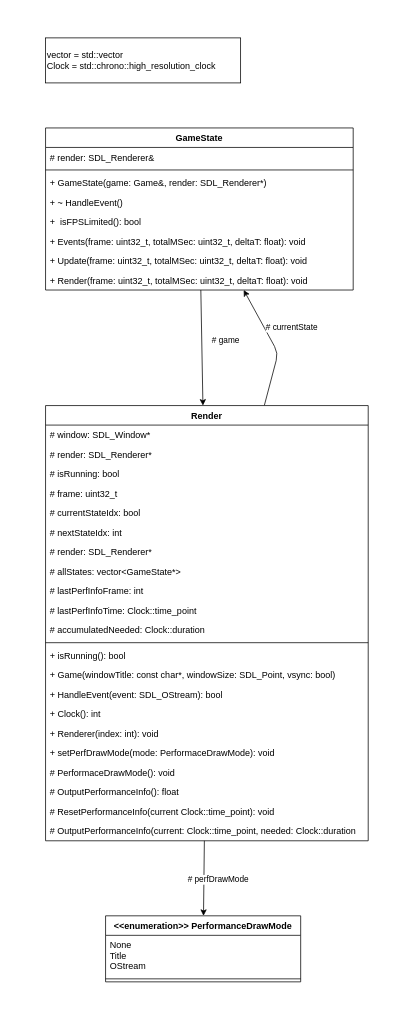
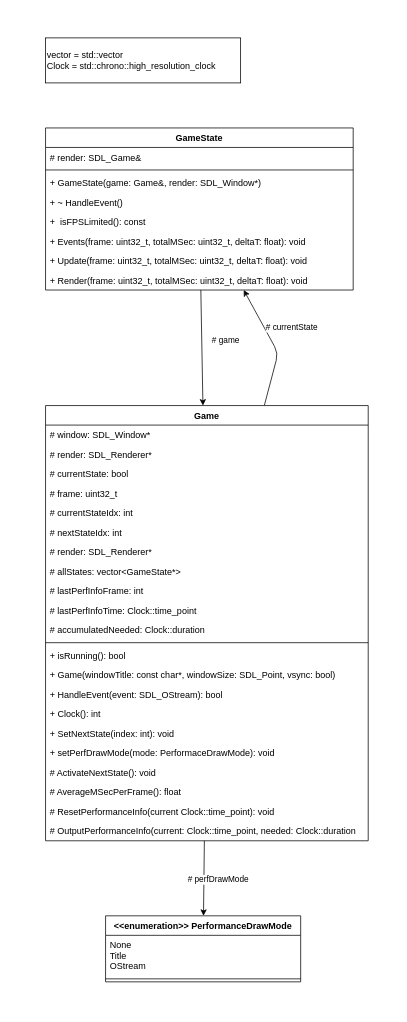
(104, 158) -> (94, 158)
(160, 183) -> (154, 183)
(99, 222) -> (103, 222)
(206, 416) -> (206, 416)
(85, 474) -> (95, 474)
(103, 513) -> (100, 513)
(111, 734) -> (121, 734)
(115, 773) -> (112, 773)
(125, 792) -> (120, 792)
